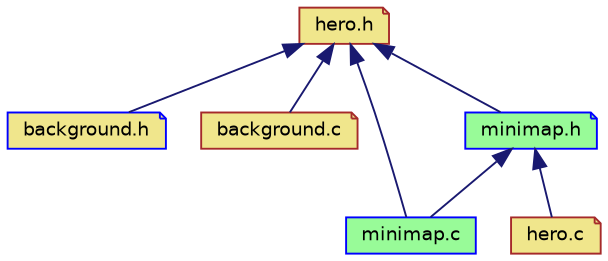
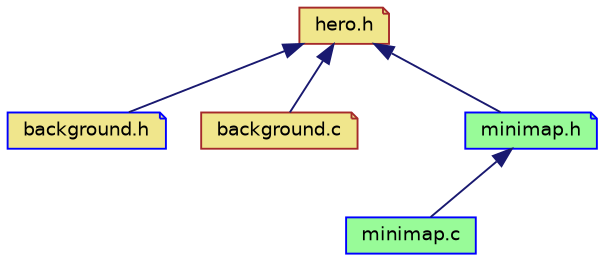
(383, 139) -> none
(556, 236) -> none
